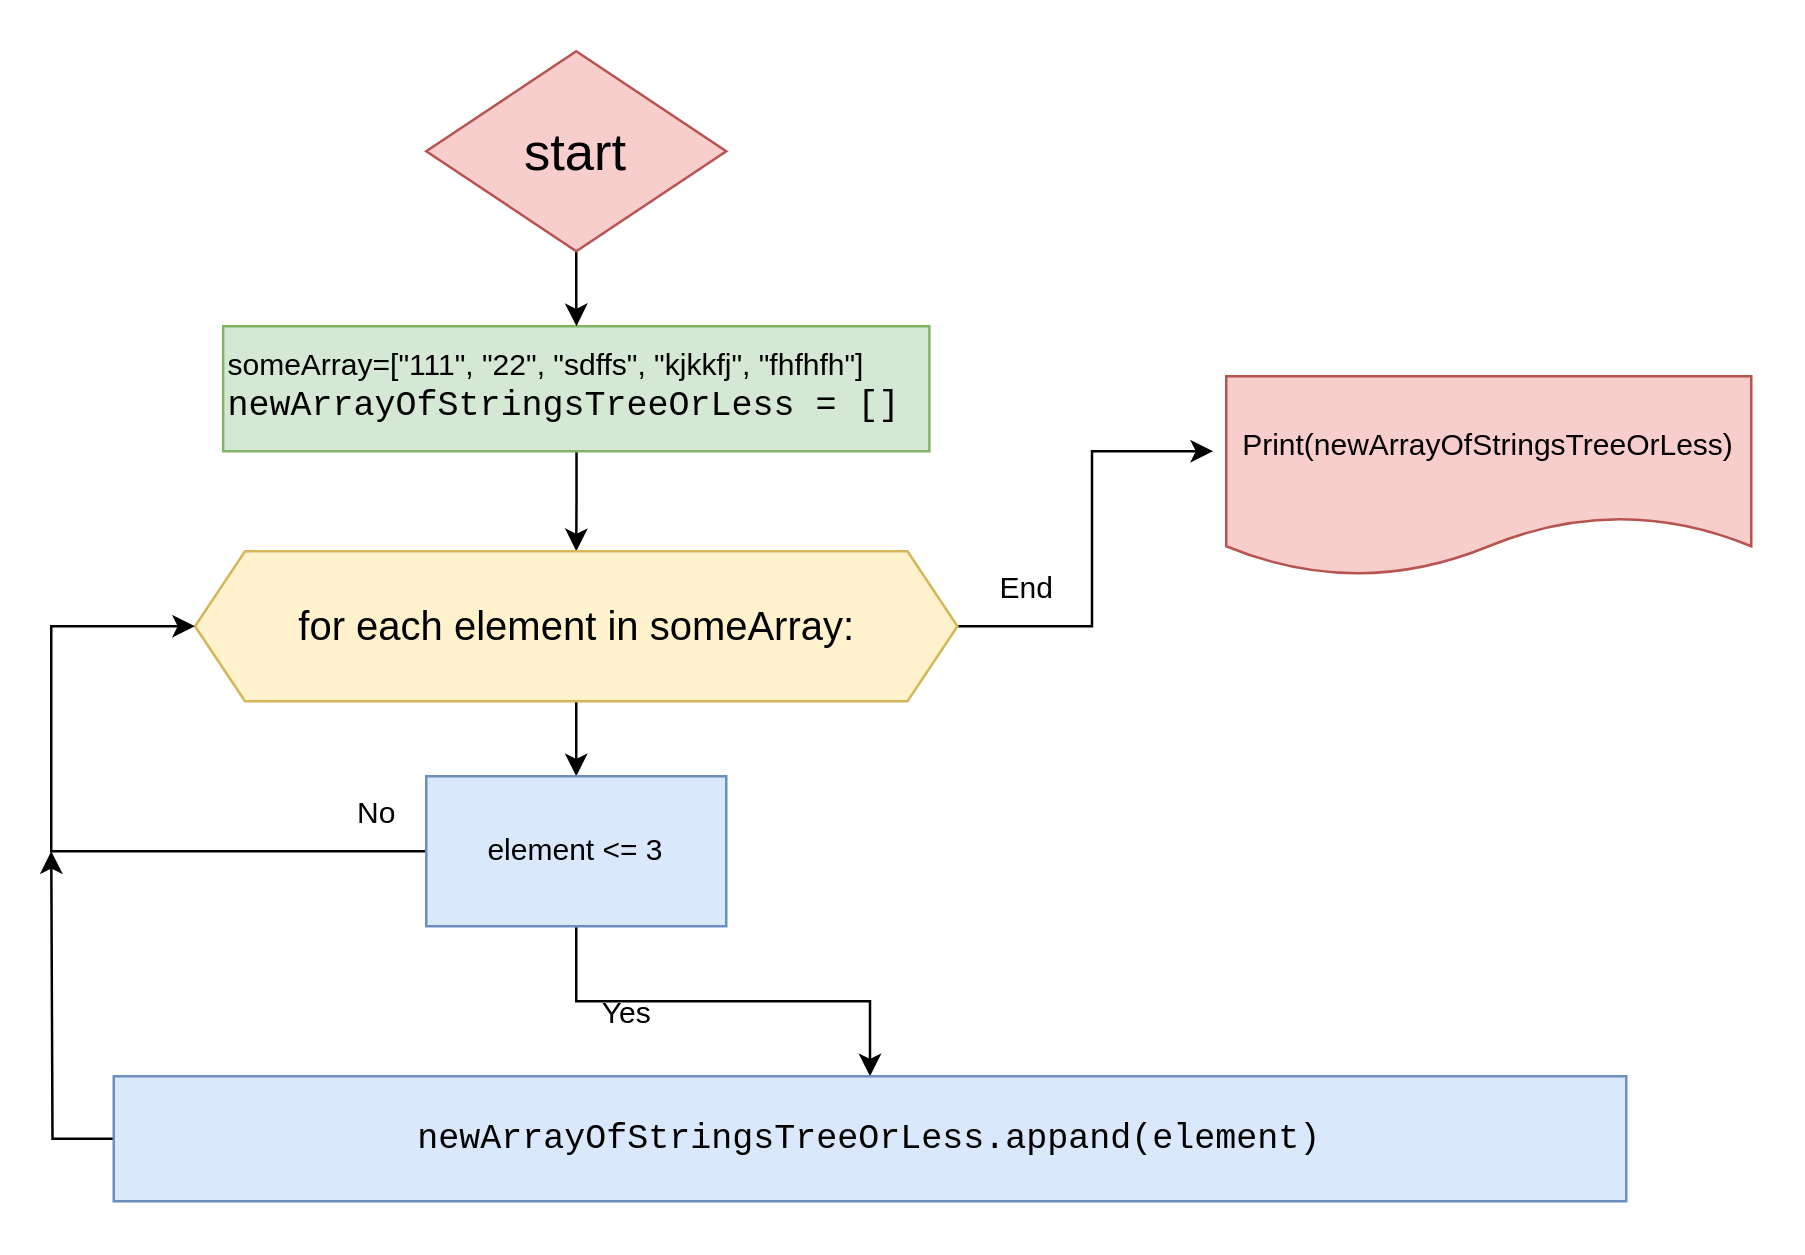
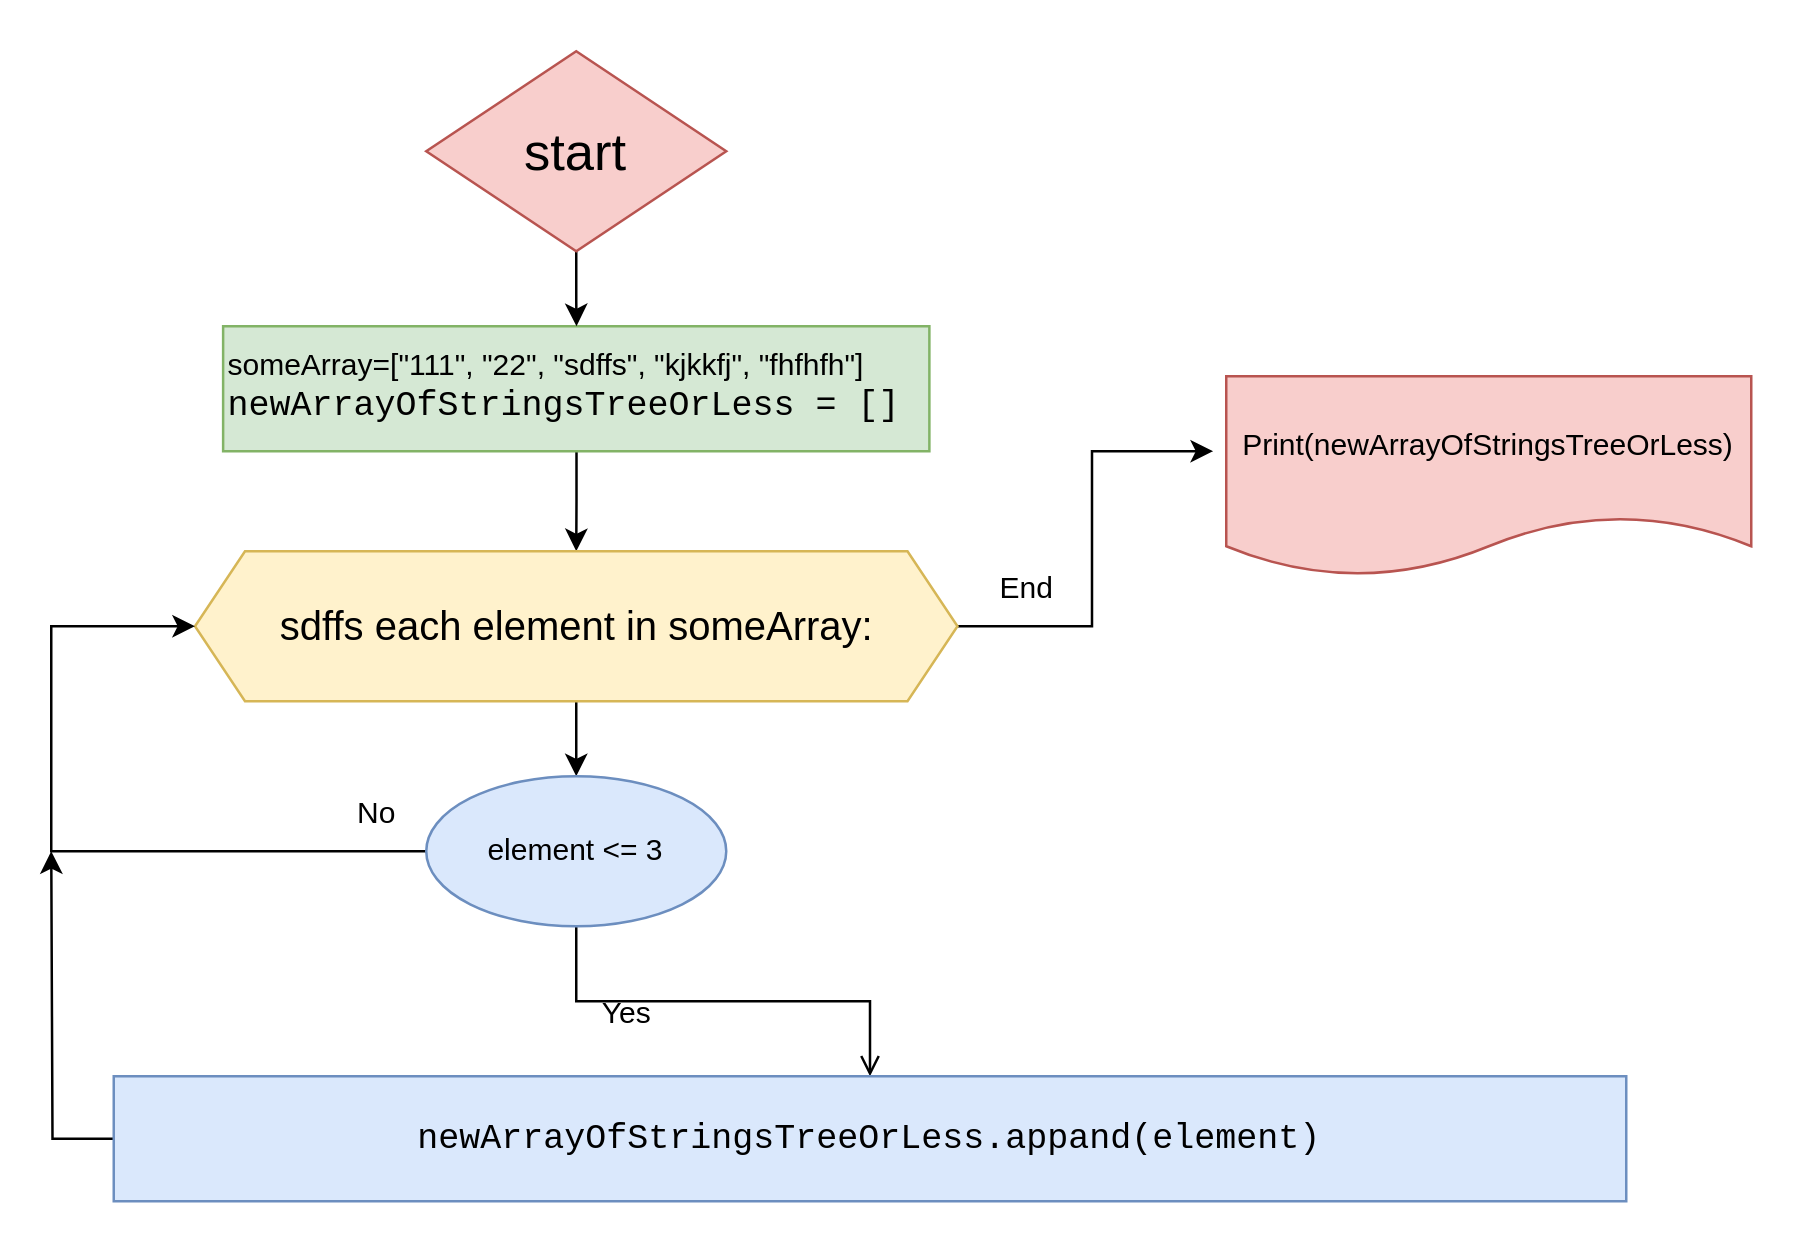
(578, 626) -> (578, 626)
(576, 851) -> (576, 851)
(870, 1058) -> (870, 1062)
